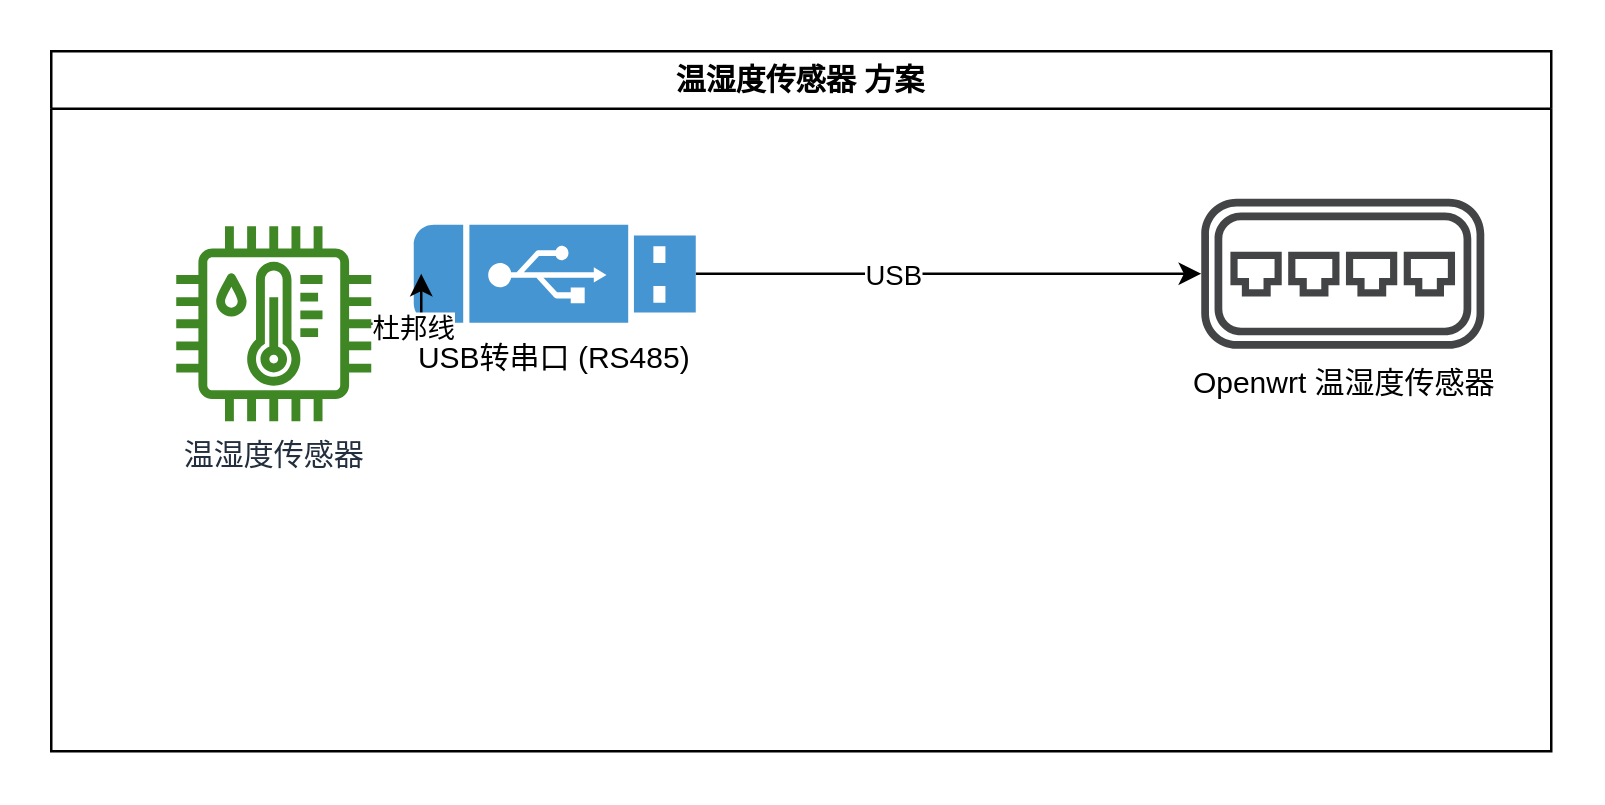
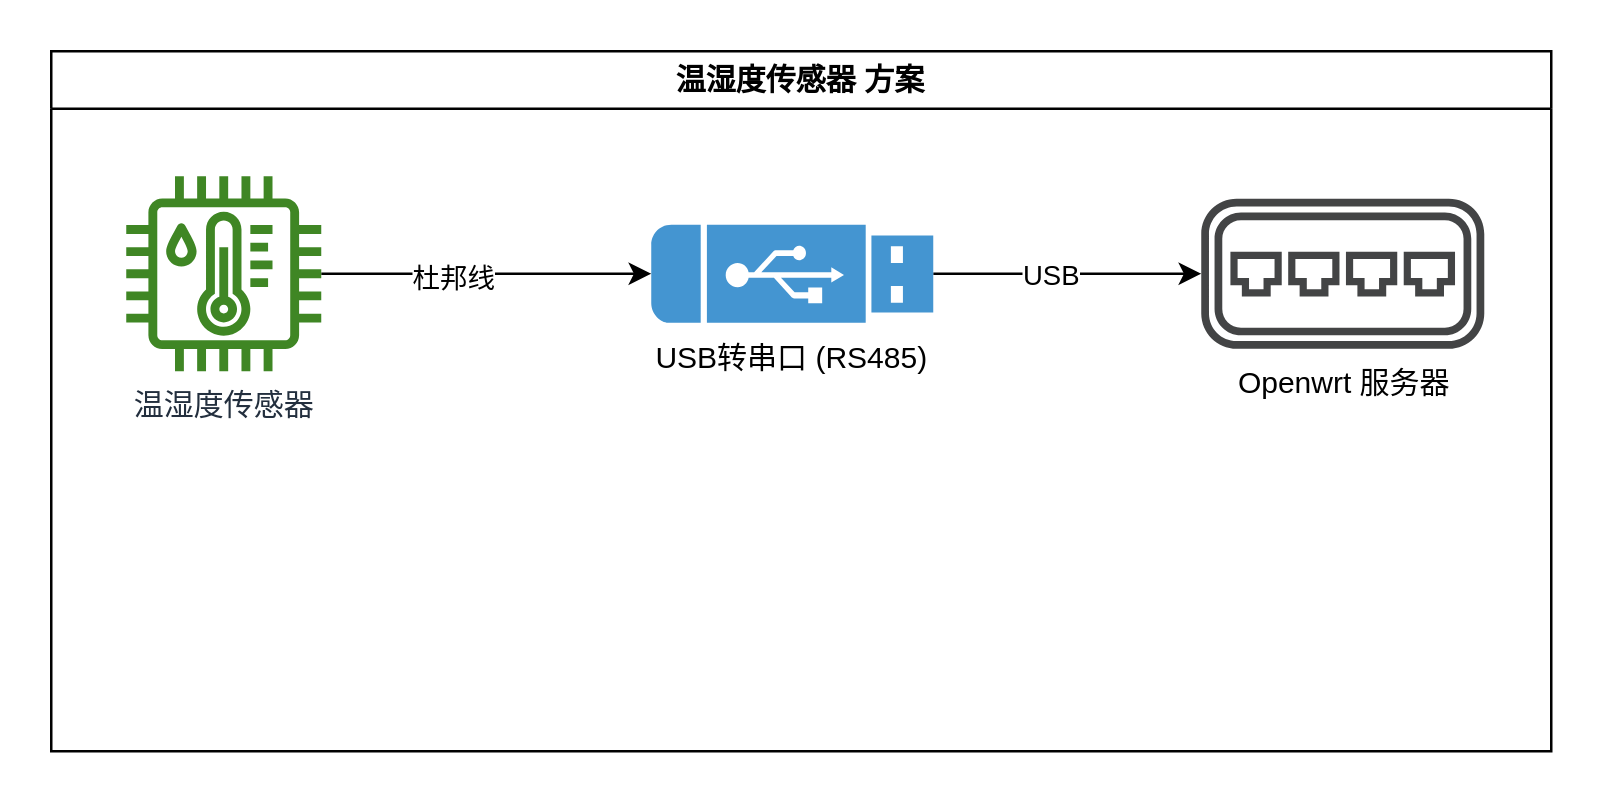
(555, 274) -> (792, 274)
(274, 324) -> (224, 274)
(1345, 384) -> (1345, 384)
